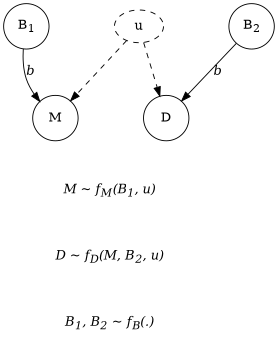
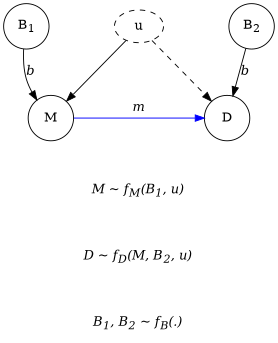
(102, 67) -> (100, 67)
none -> (134, 118)
